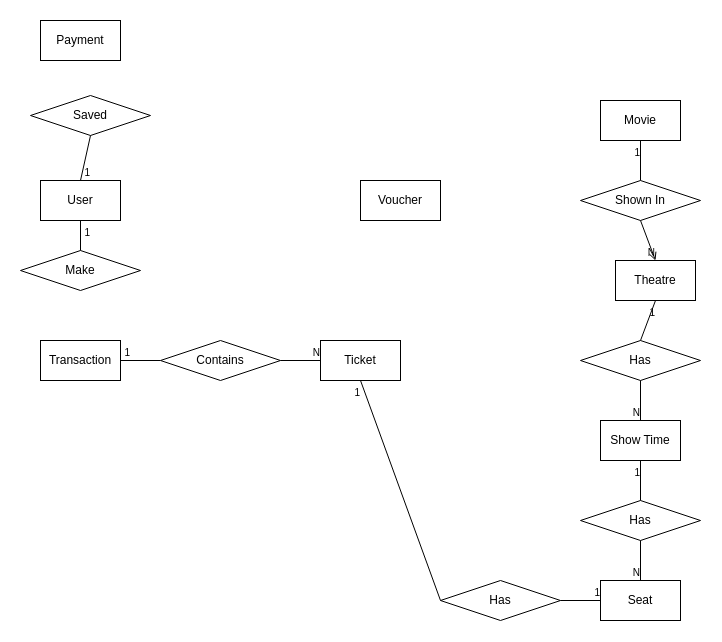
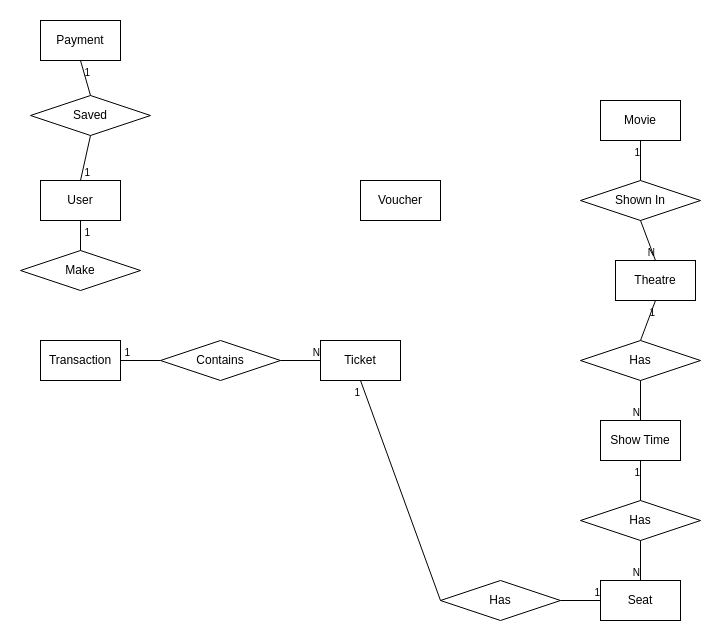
none -> (86, 78)
(654, 256) -> (654, 256)
